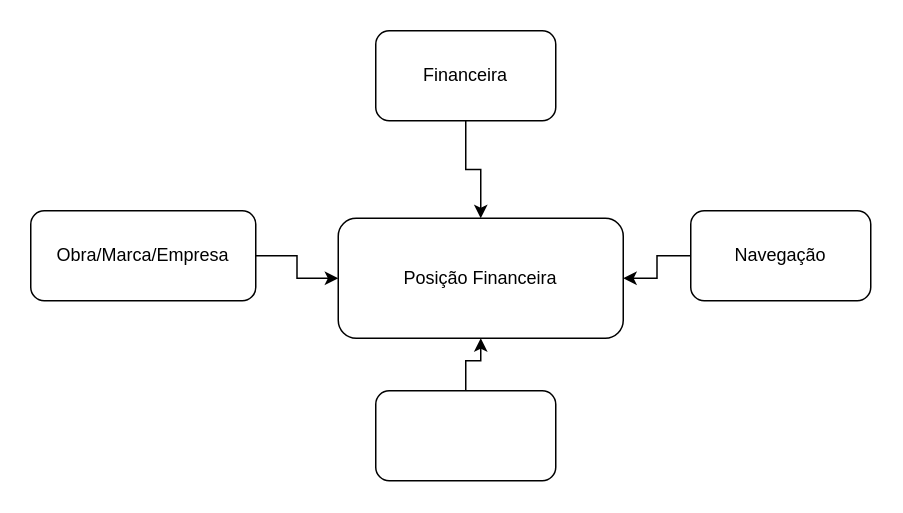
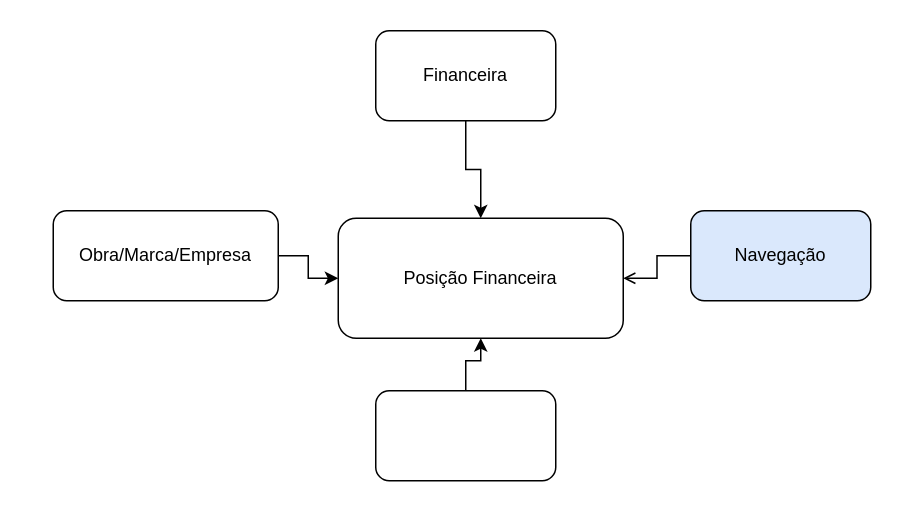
(143, 256) -> (166, 256)
(781, 256) -> (781, 256)
(635, 278) -> (632, 278)
